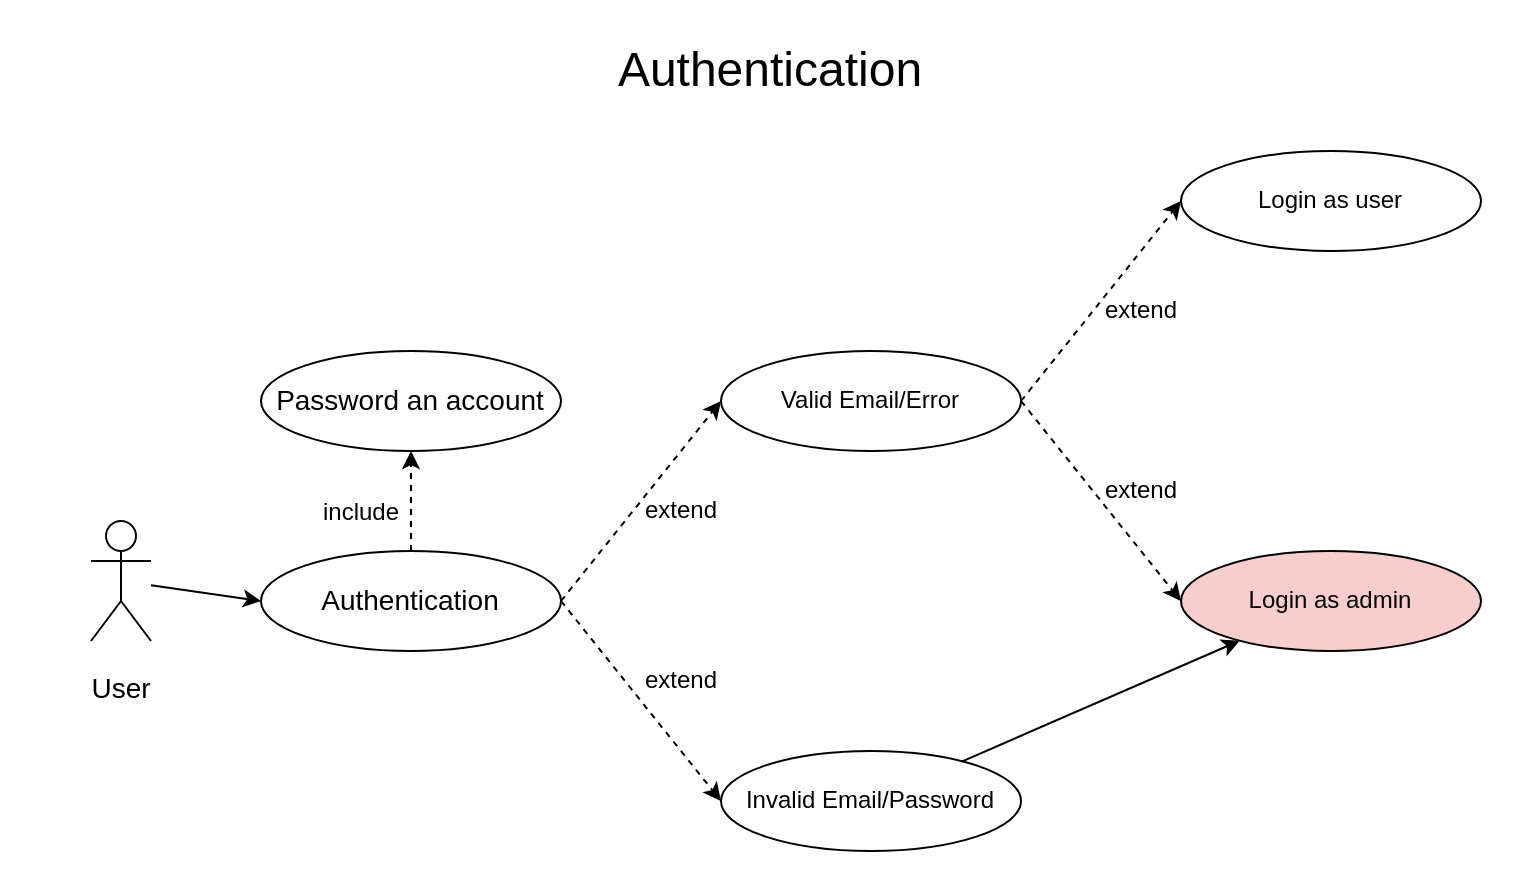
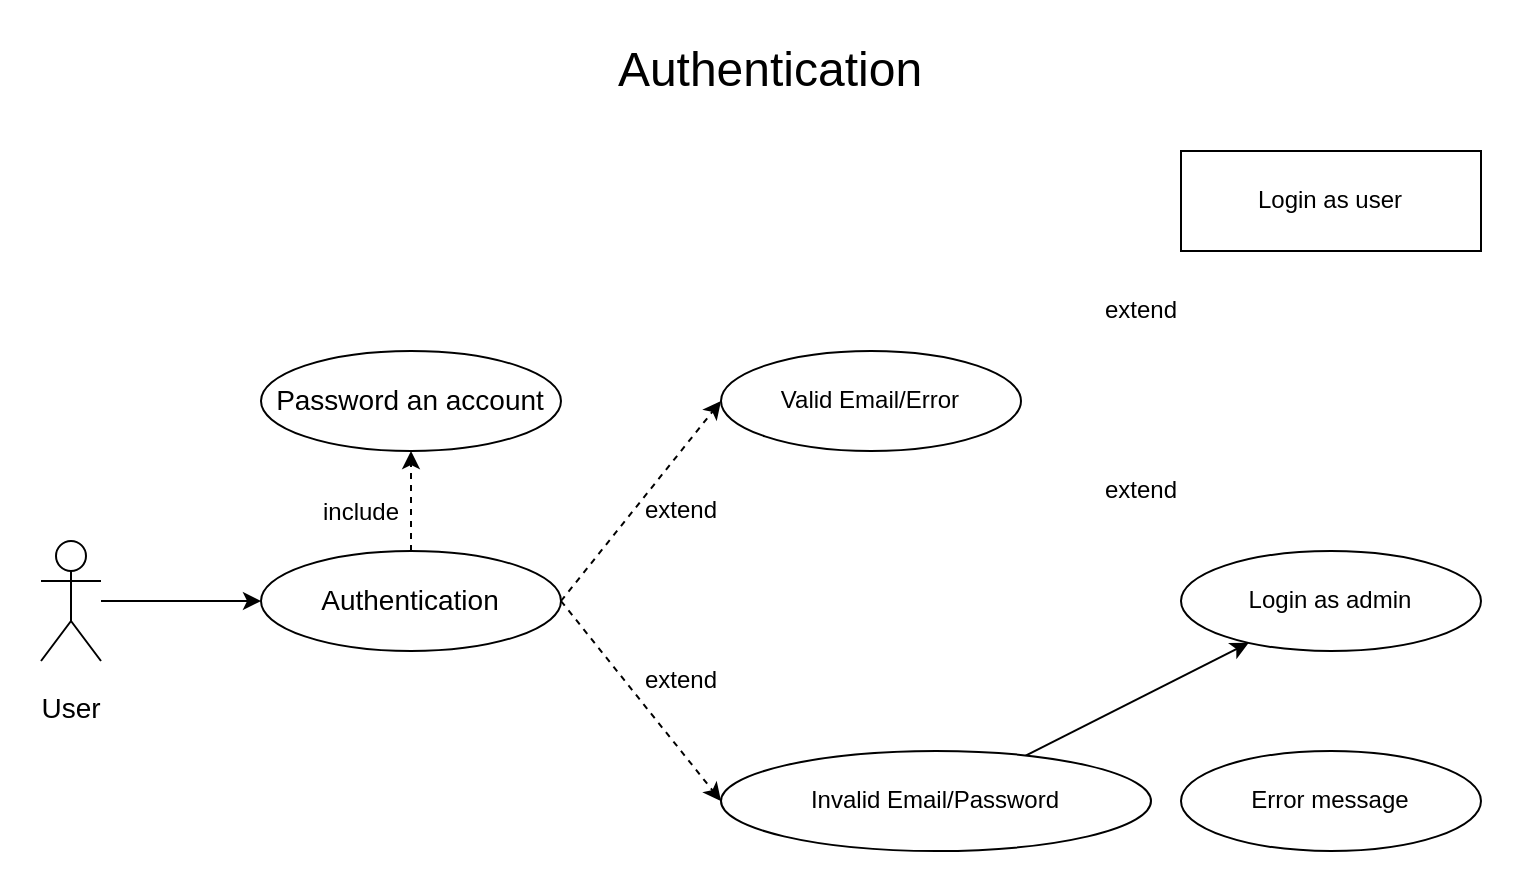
(1331, 201) -> (1331, 201)
(1097, 306) -> none
(1097, 496) -> none
(121, 581) -> (71, 601)
(1331, 601) -> (1331, 601)
(871, 801) -> (936, 801)
none -> (1331, 801)
